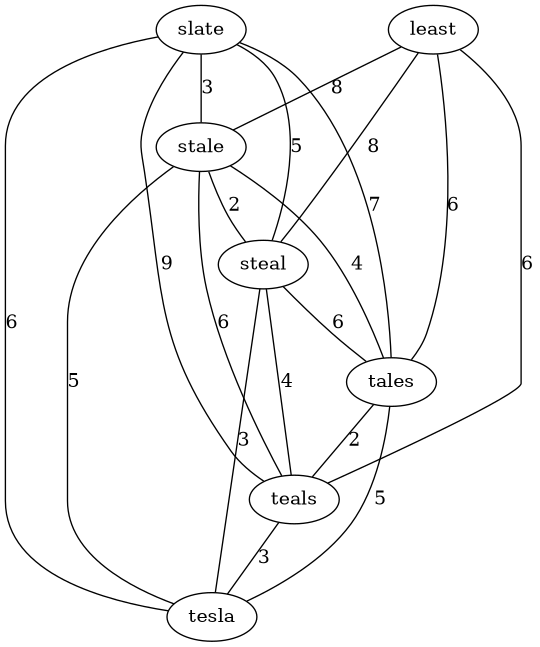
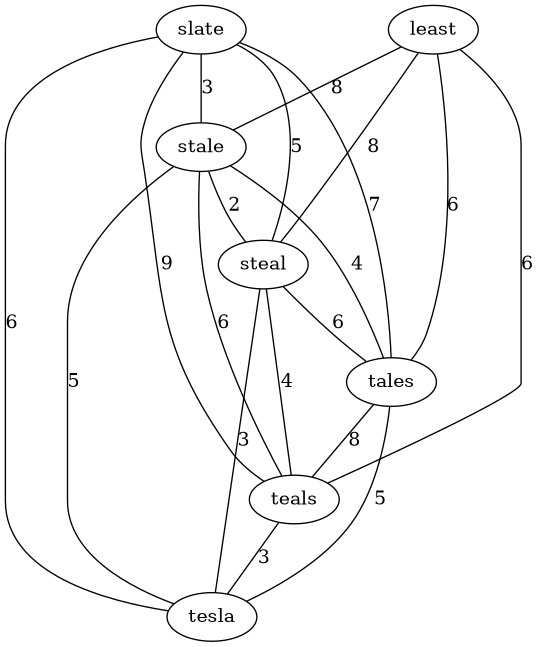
(355, 441) -> (355, 441)
